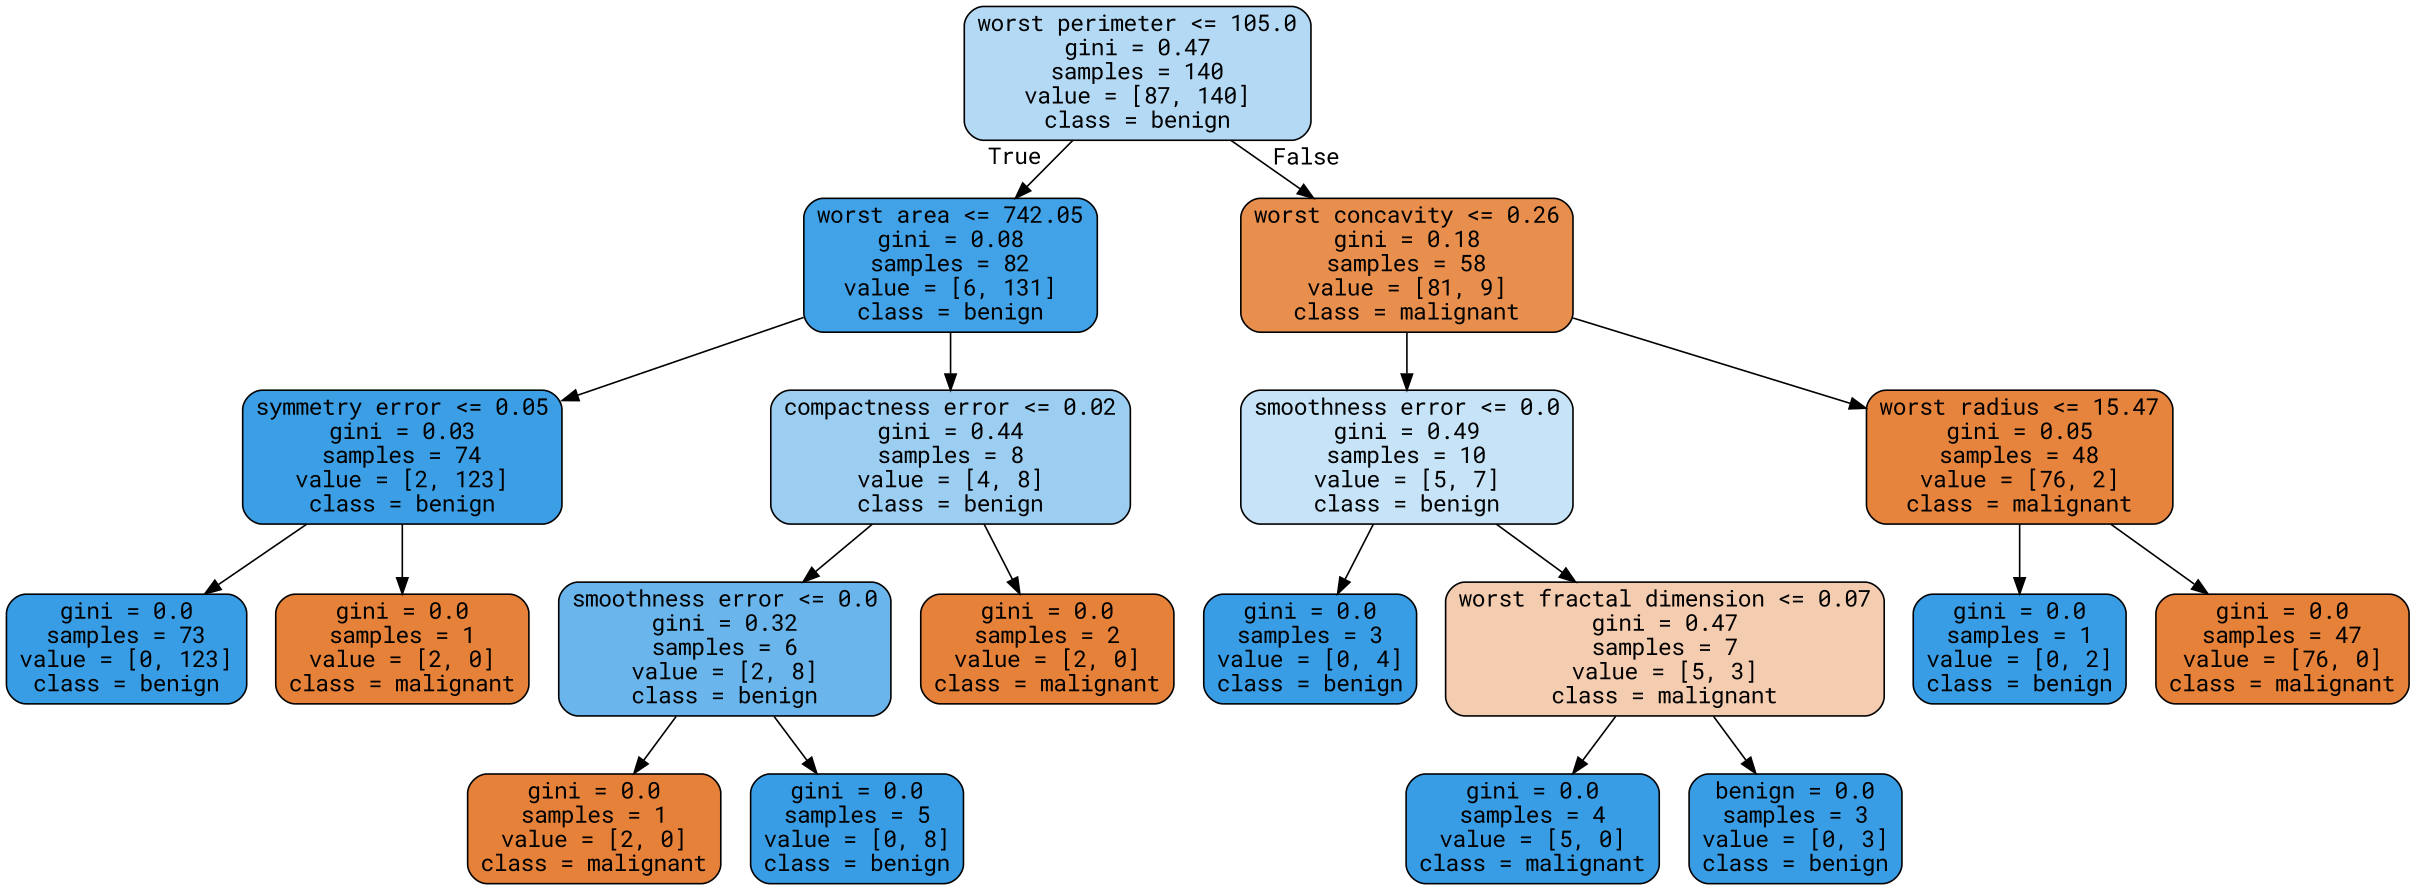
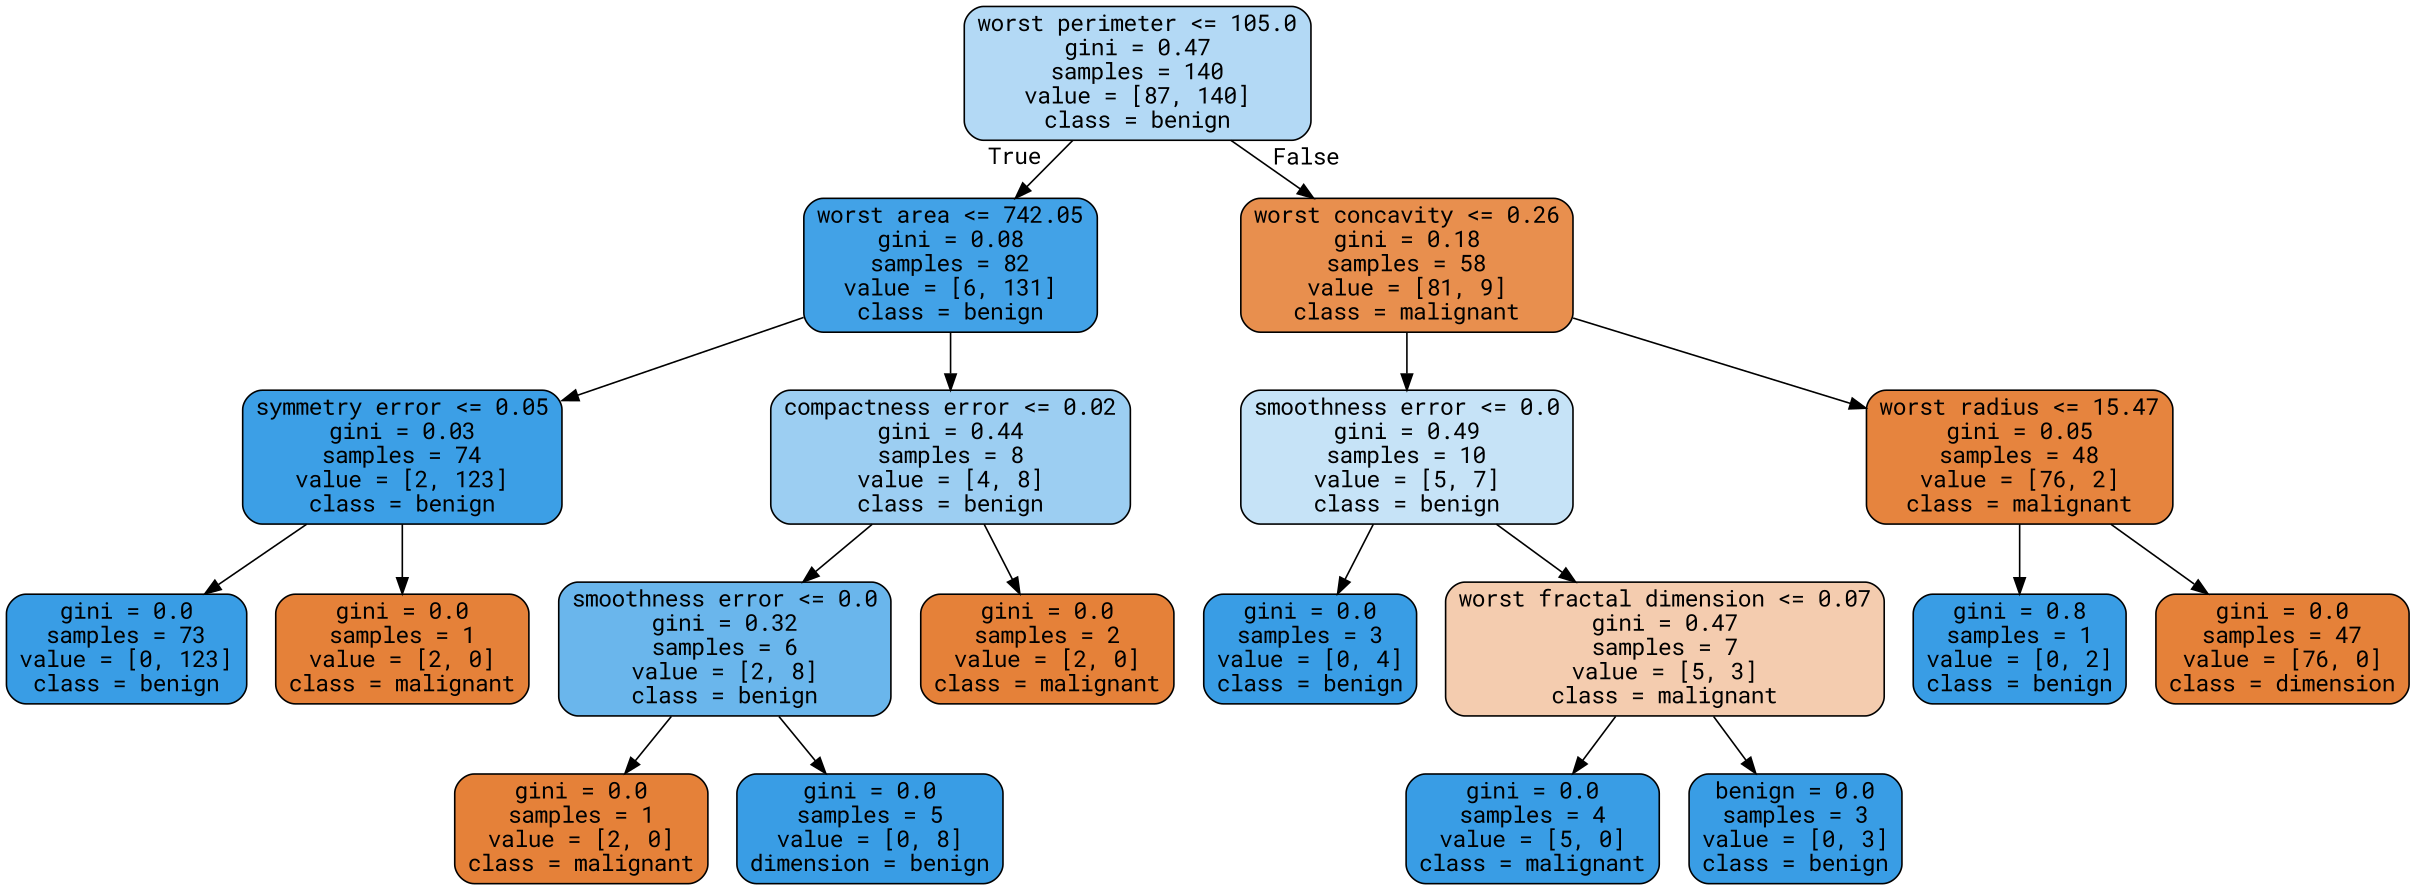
(2020, 649) -> (2020, 649)
(2282, 649) -> (2282, 649)
(857, 829) -> (870, 829)
